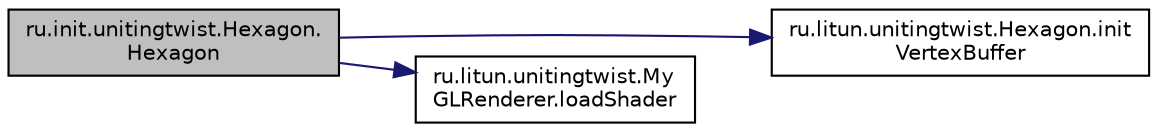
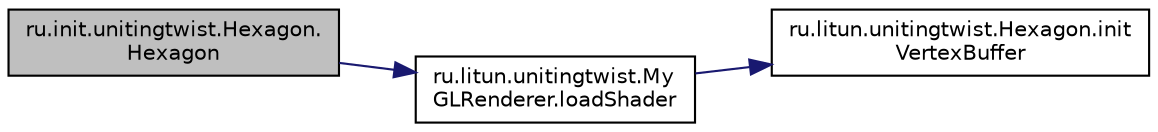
(544, 35) -> (723, 70)
